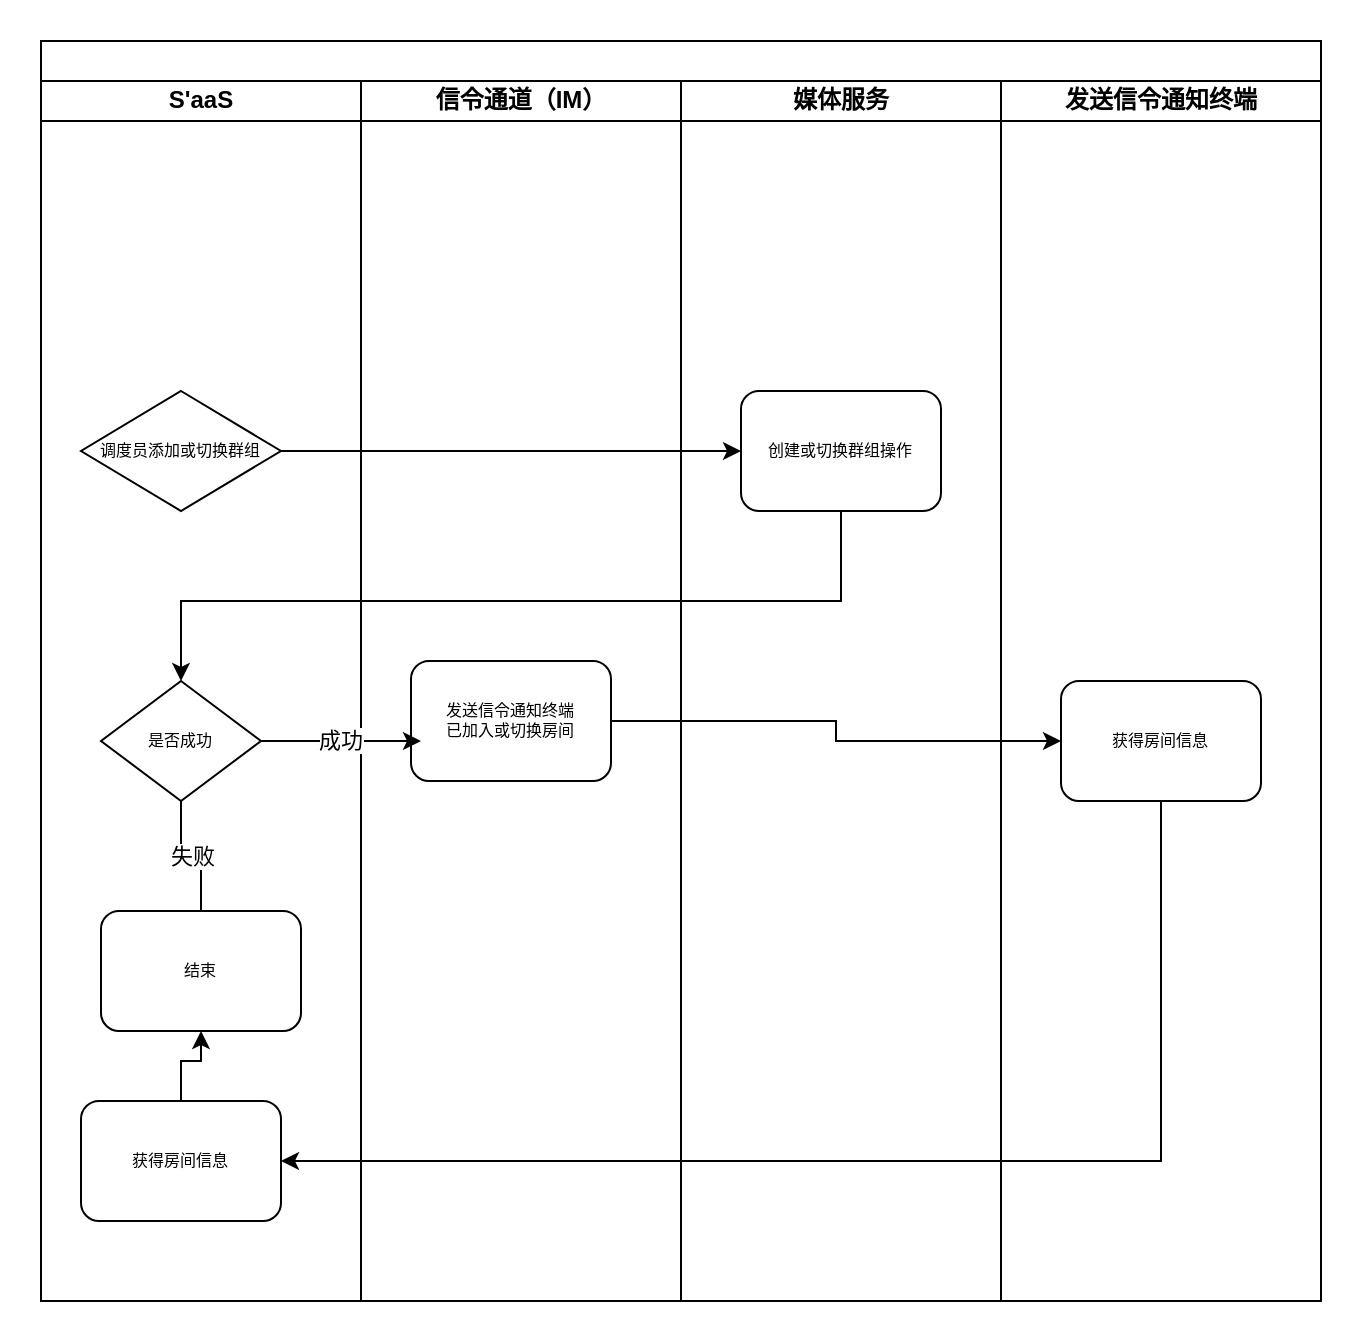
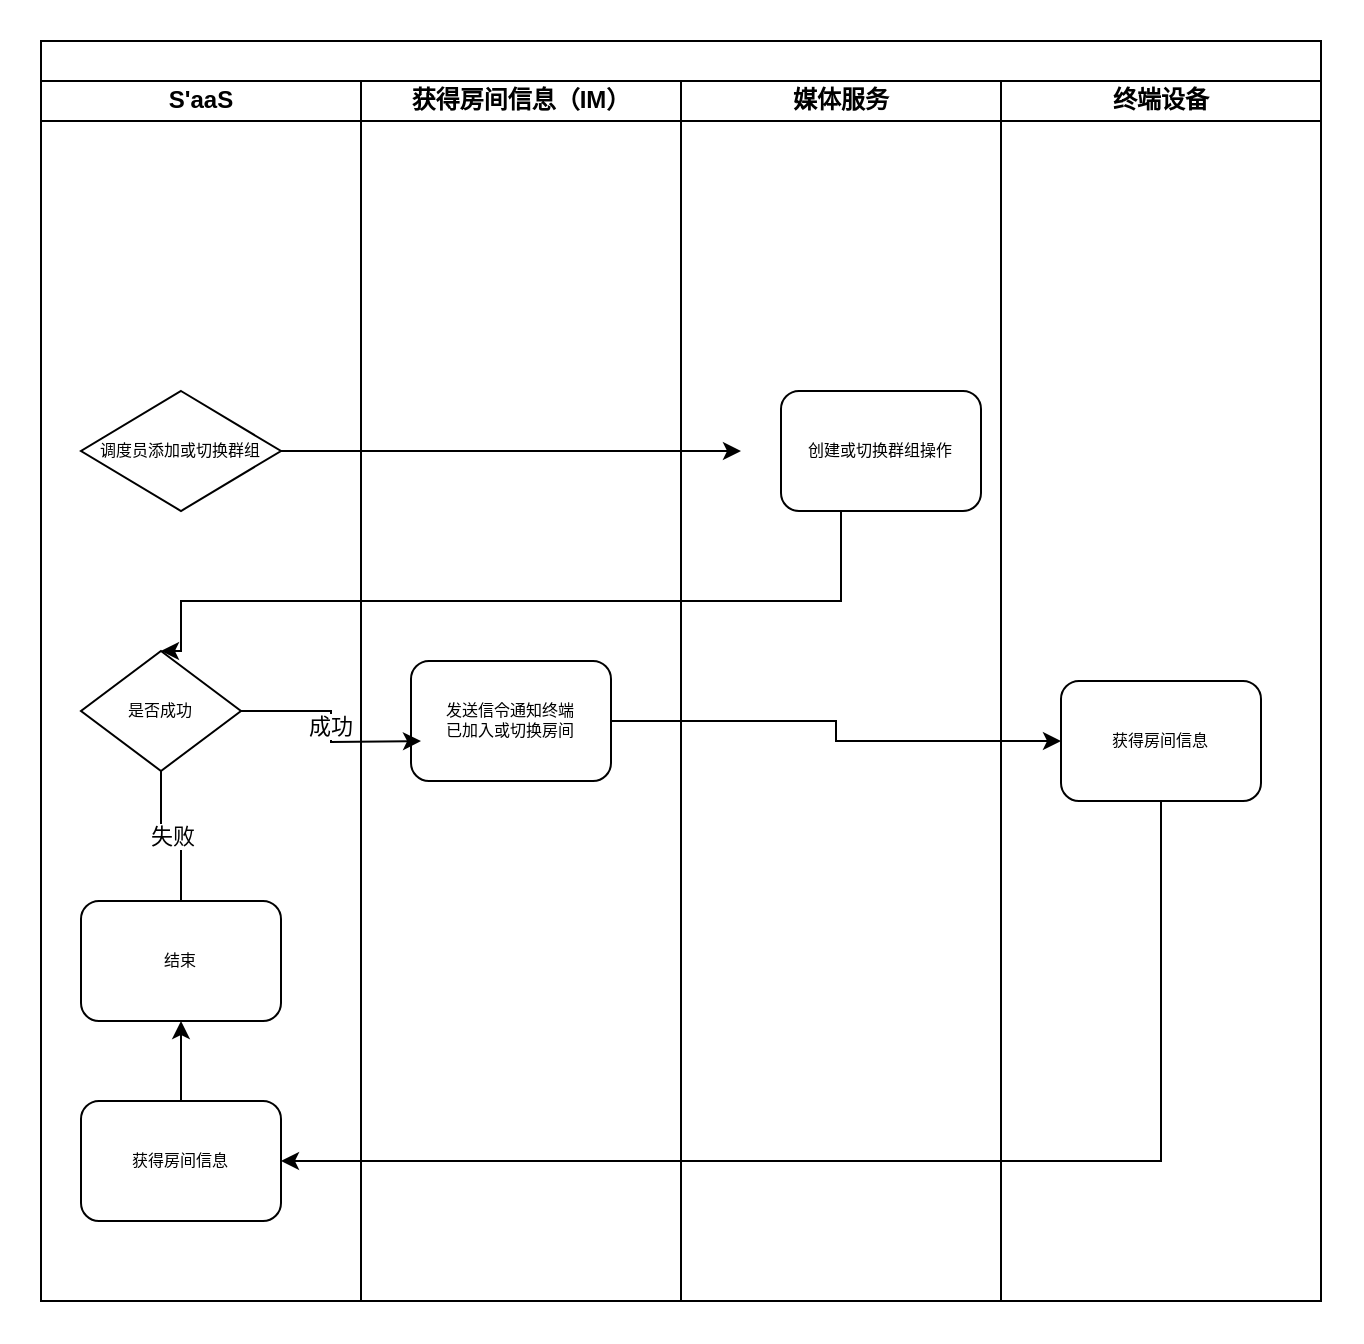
(522, 101) -> (522, 101)
(1162, 101) -> (1162, 101)
(841, 451) -> (881, 451)
(181, 741) -> (161, 711)
(201, 971) -> (181, 961)
